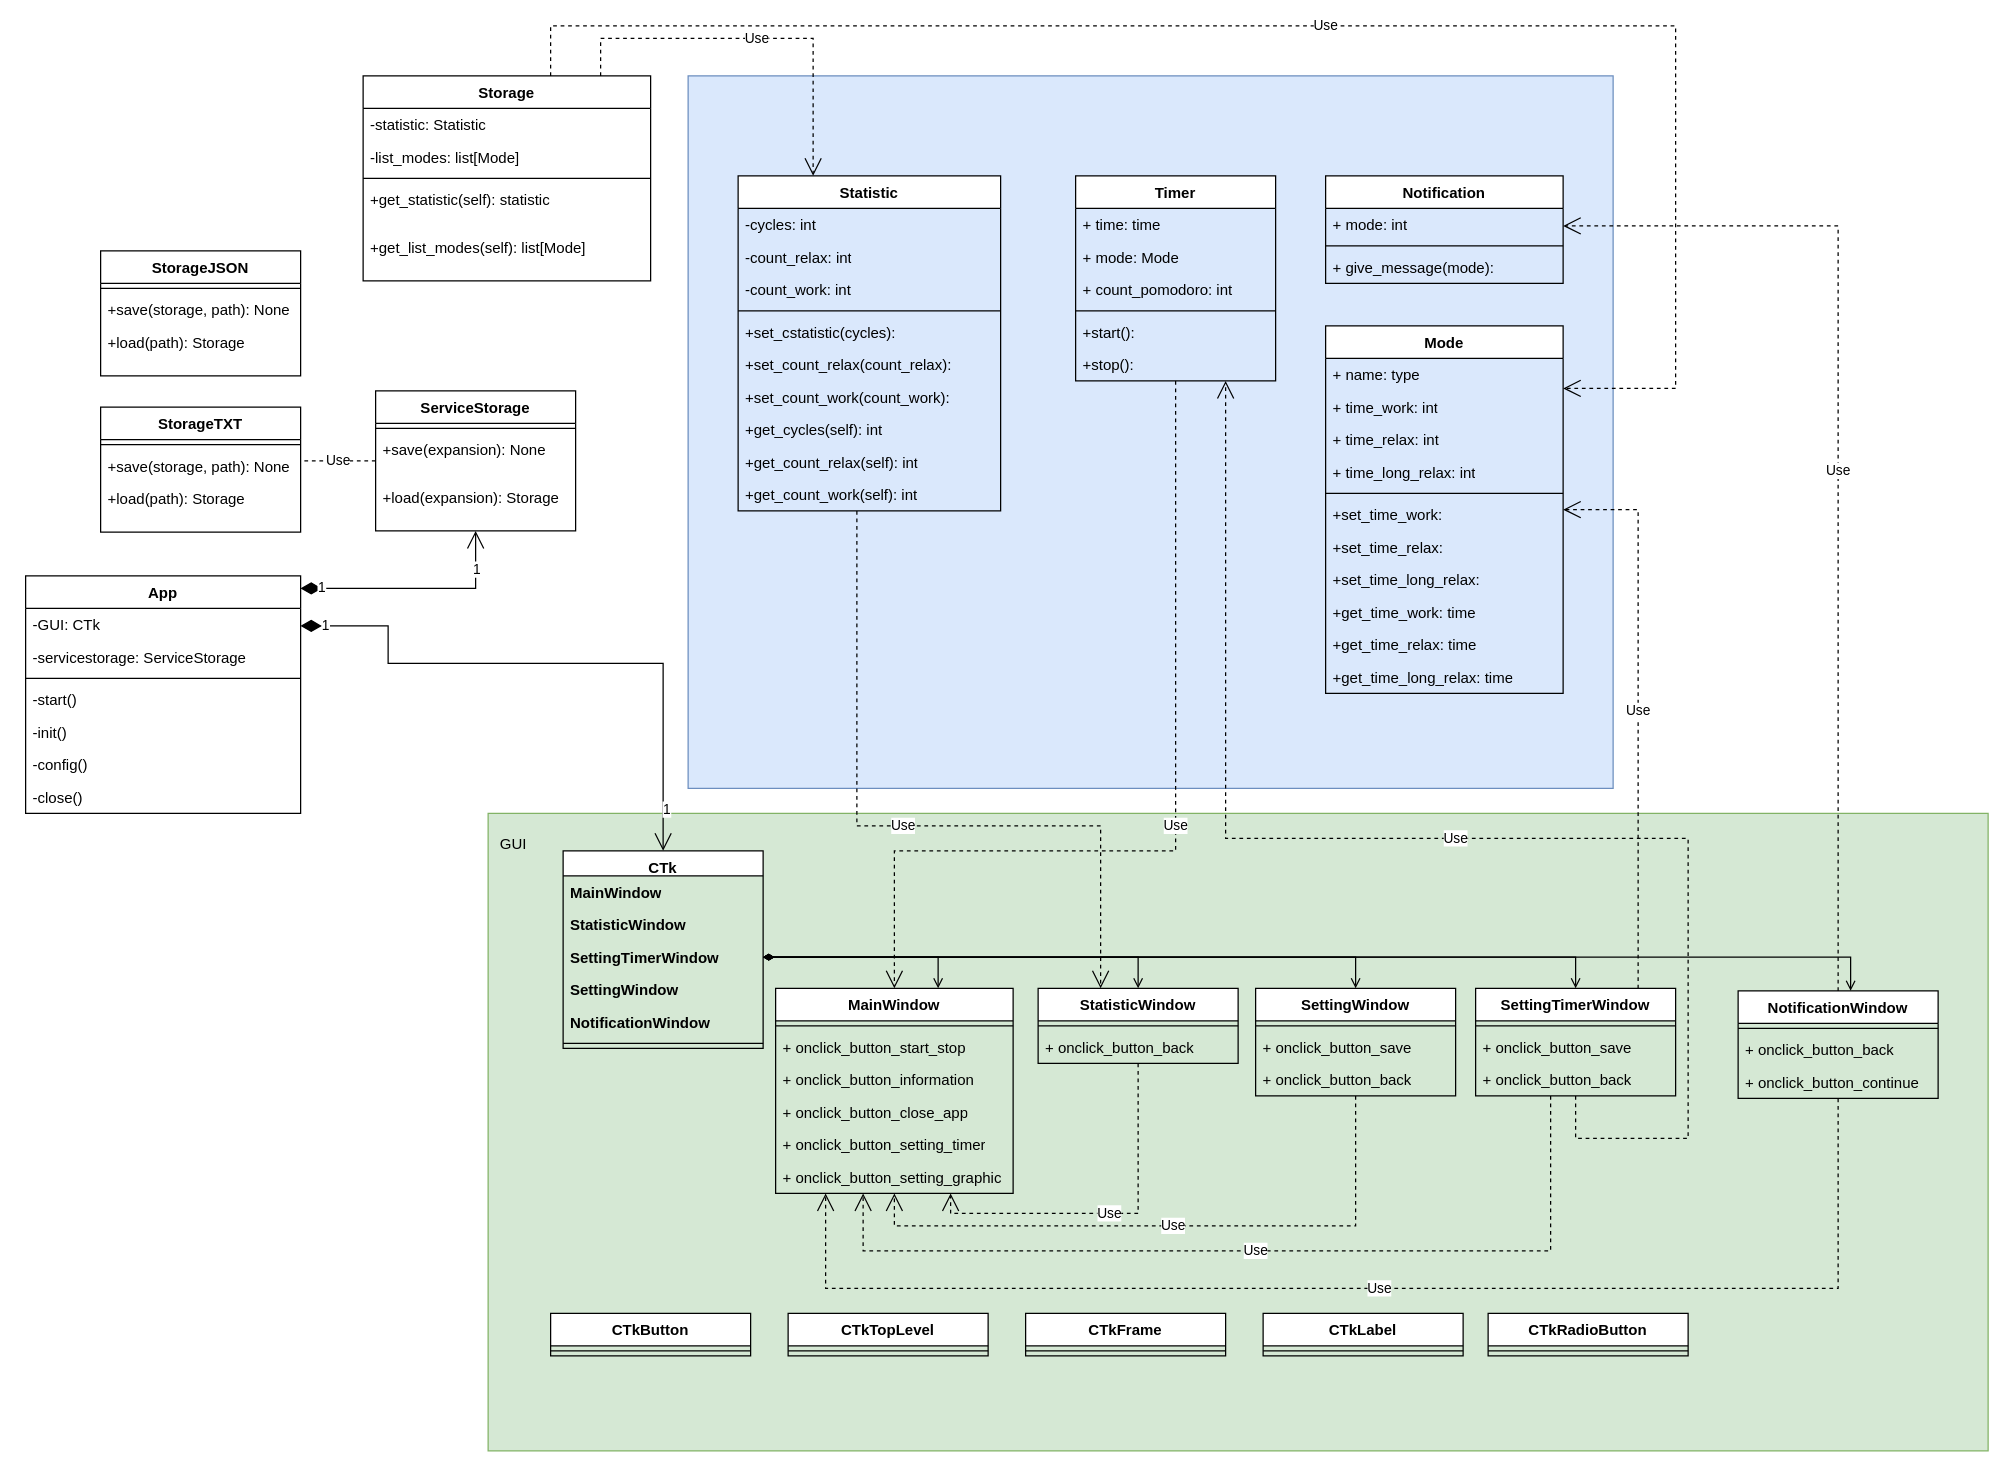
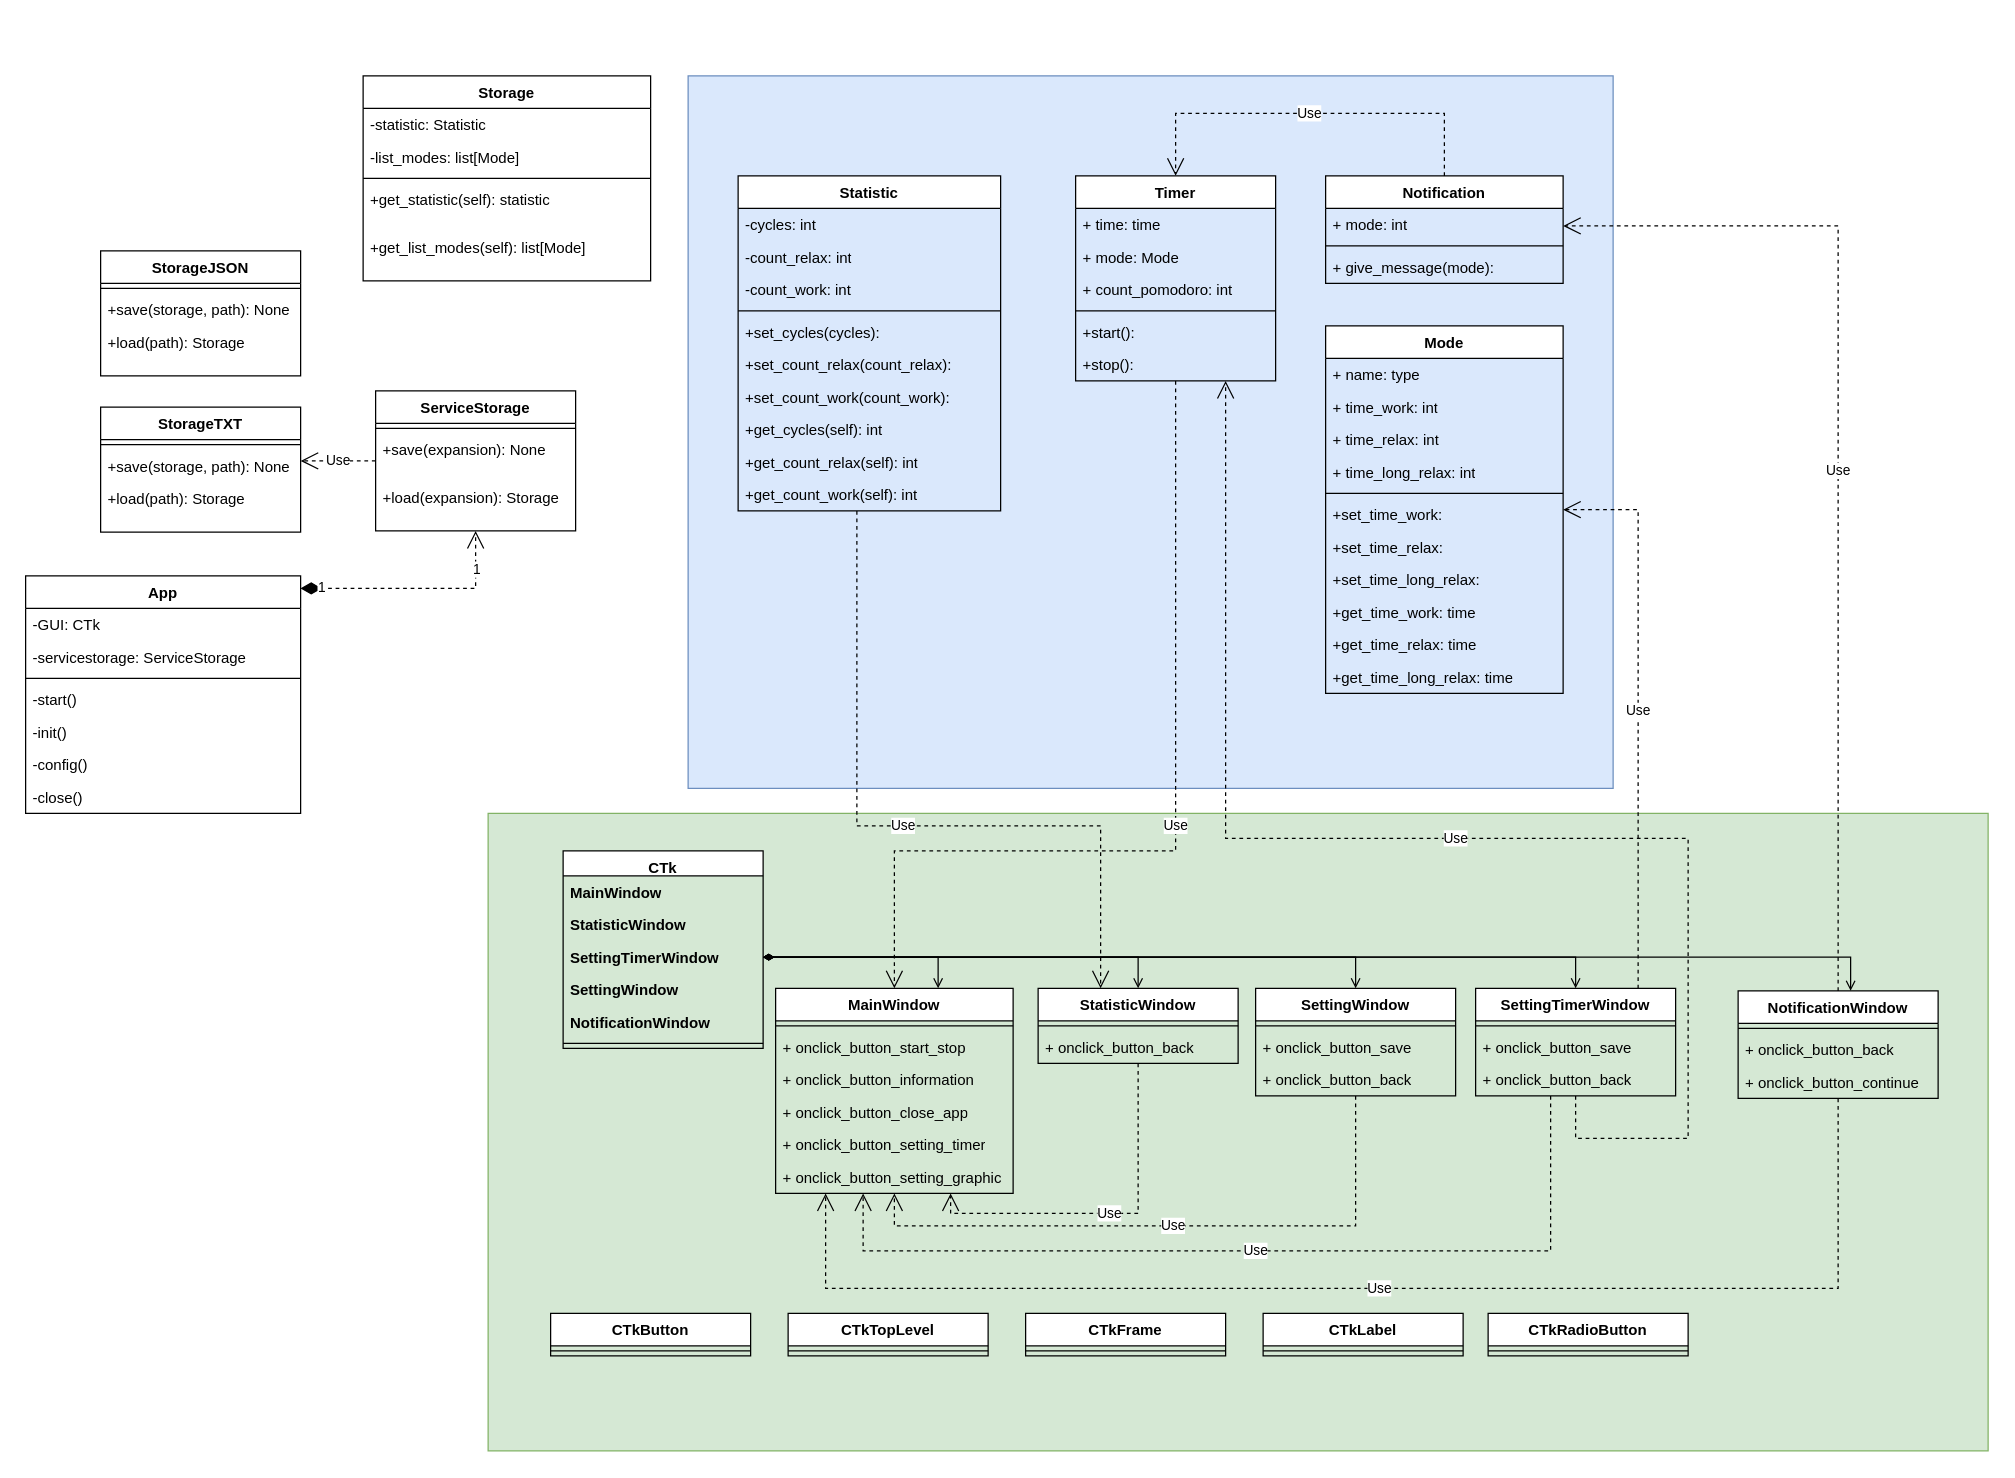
(1324, 26) -> none
(755, 38) -> none
none -> (1312, 113)
(839, 333) -> (824, 333)
(306, 461) -> (307, 461)
(405, 588) -> (405, 588)
(565, 663) -> none
(513, 844) -> none
